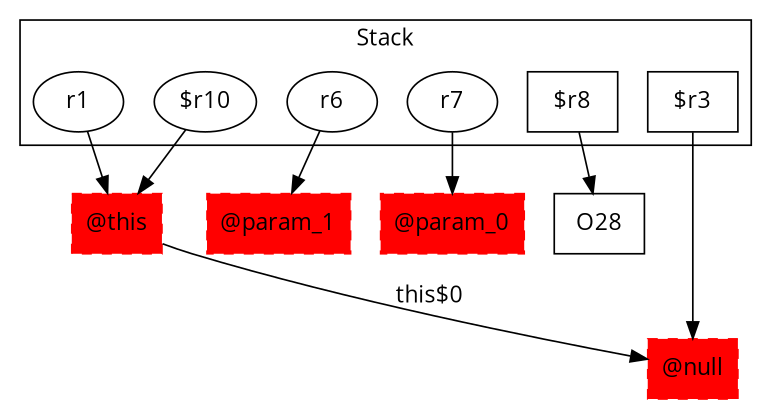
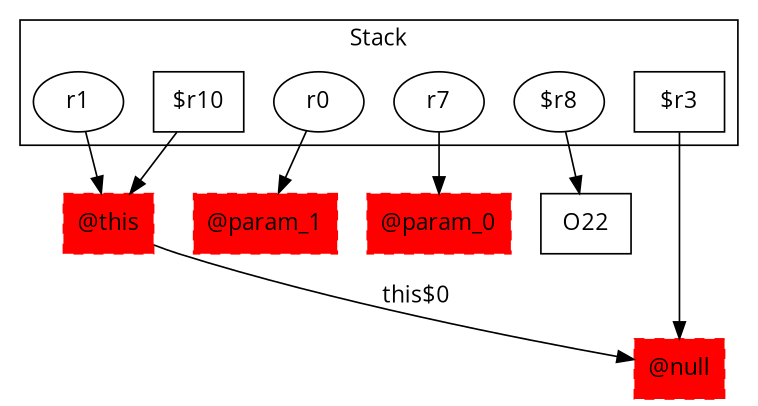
(205, 102) -> (199, 102)
(332, 102) -> (319, 102)
(573, 102) -> (559, 102)
(599, 224) -> (586, 224)
